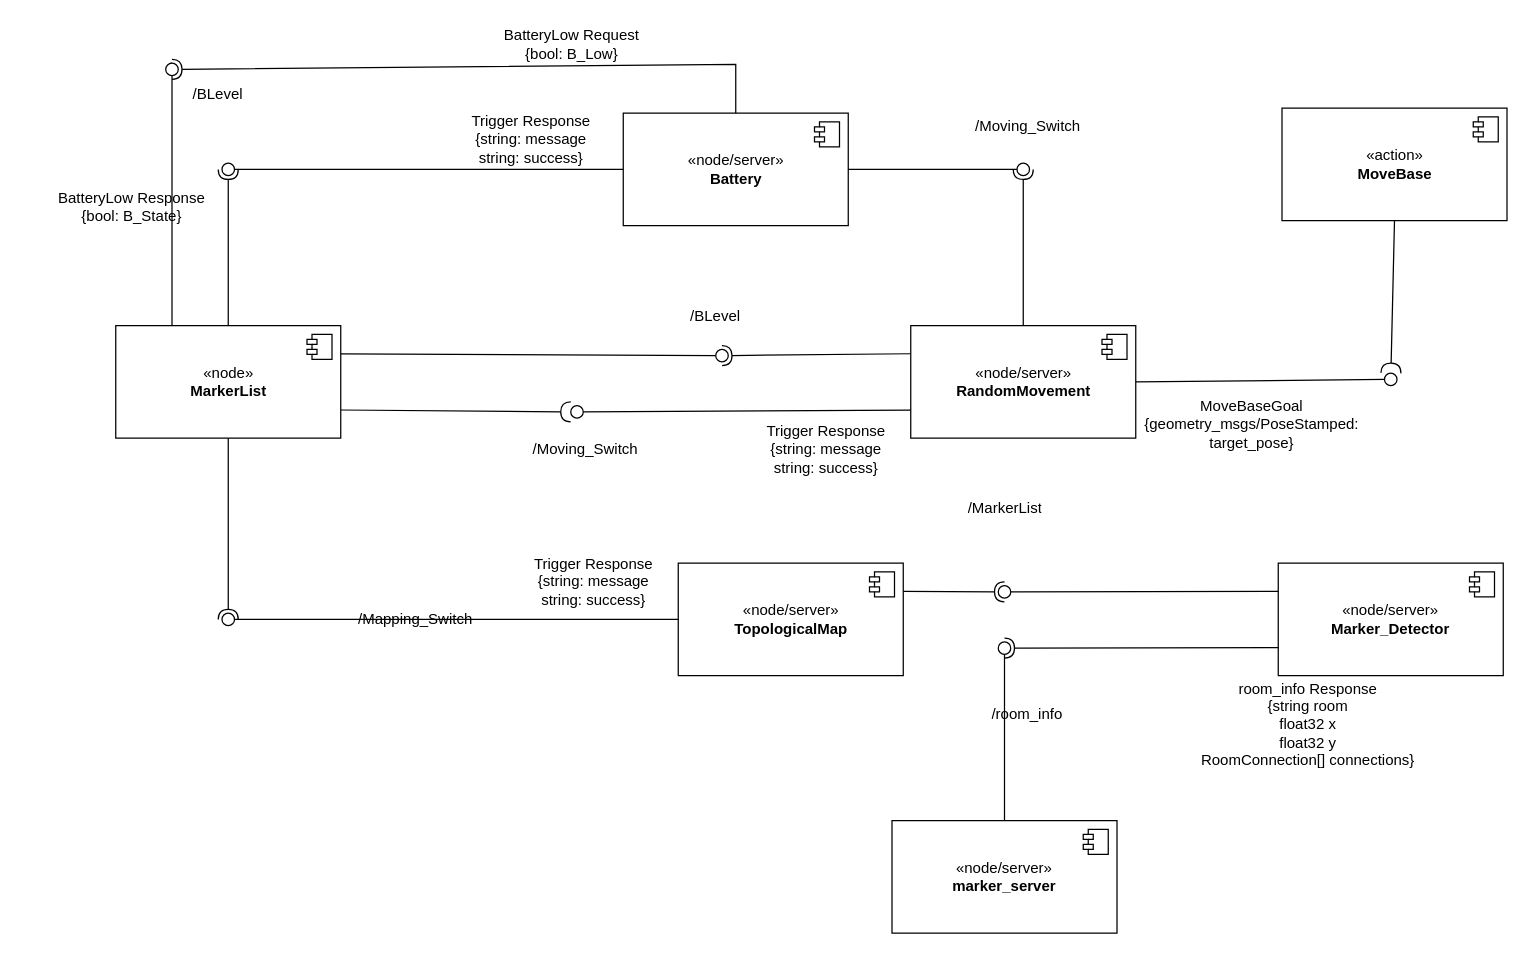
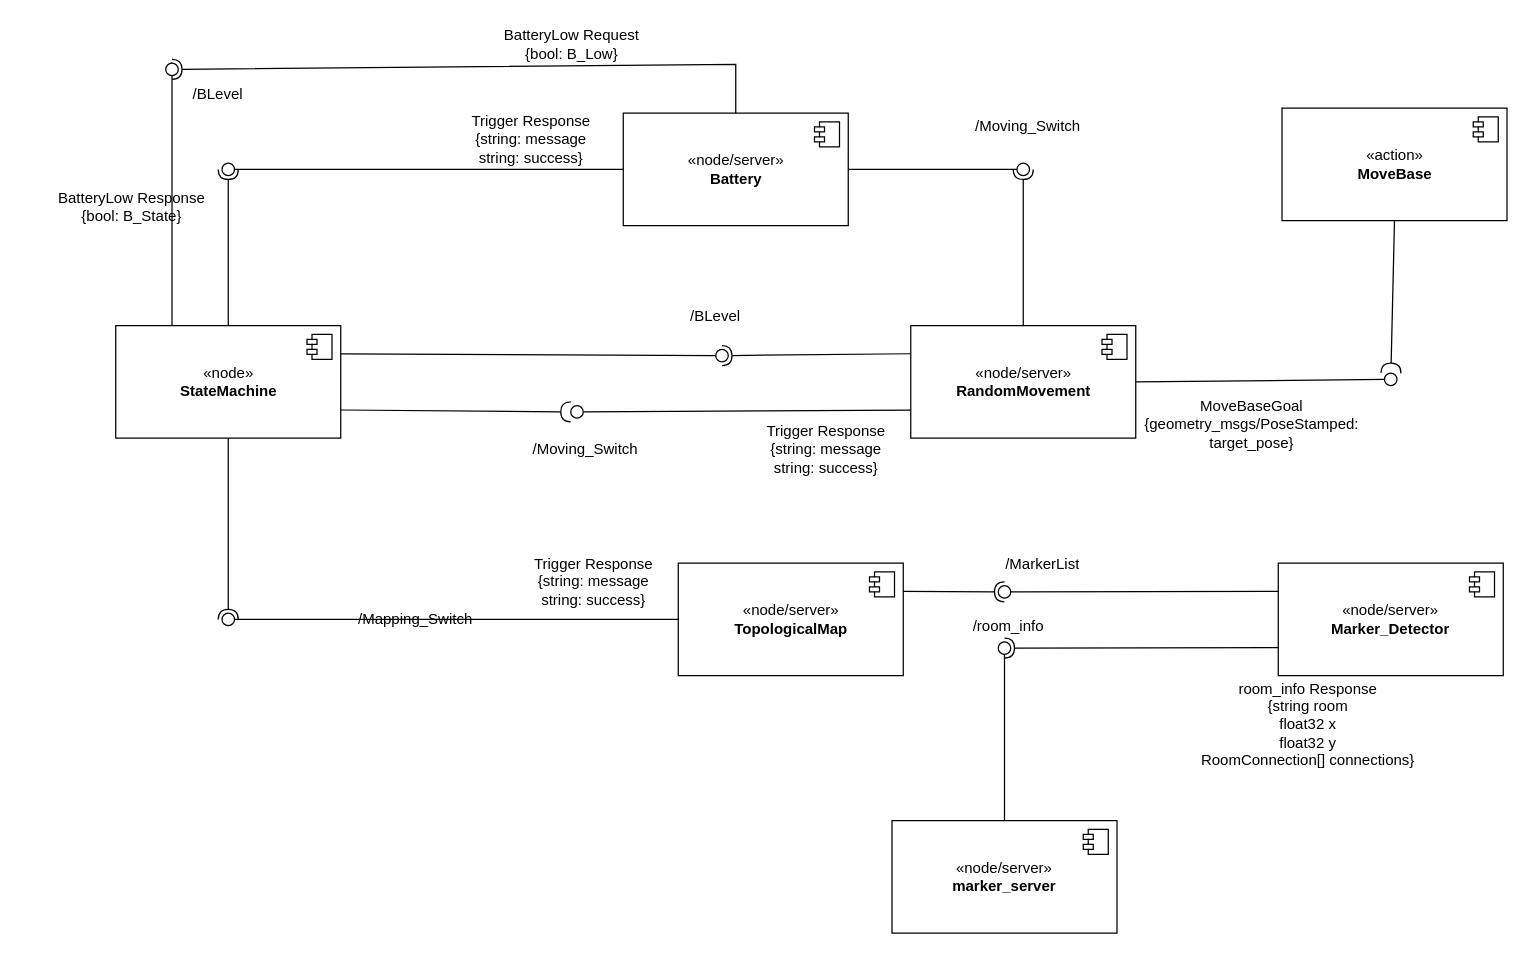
(229, 382) -> (229, 382)
(1023, 507) -> (1061, 563)
(1047, 713) -> (1028, 626)
